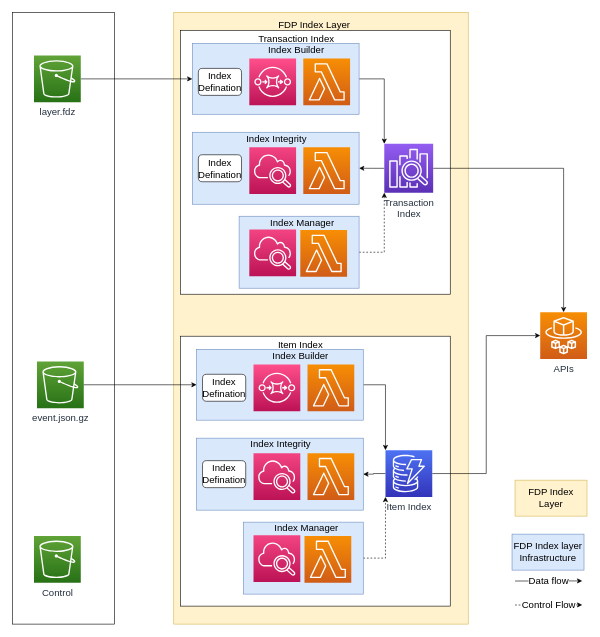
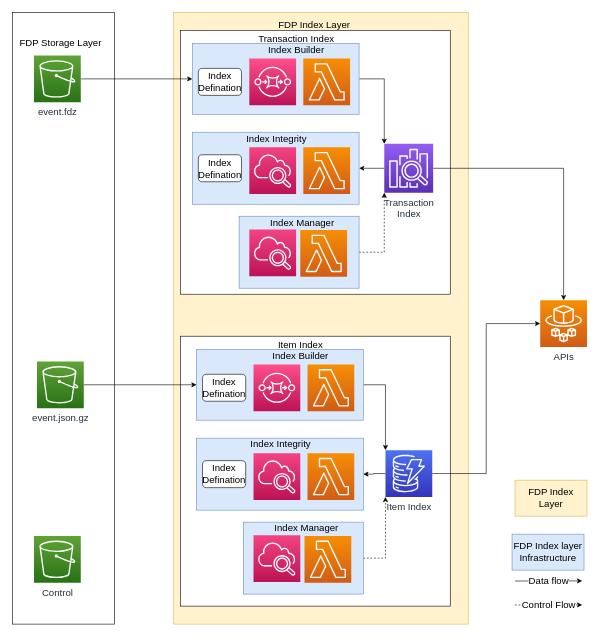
none -> (60, 42)
(58, 112) -> (58, 112)
(564, 336) -> (564, 324)
